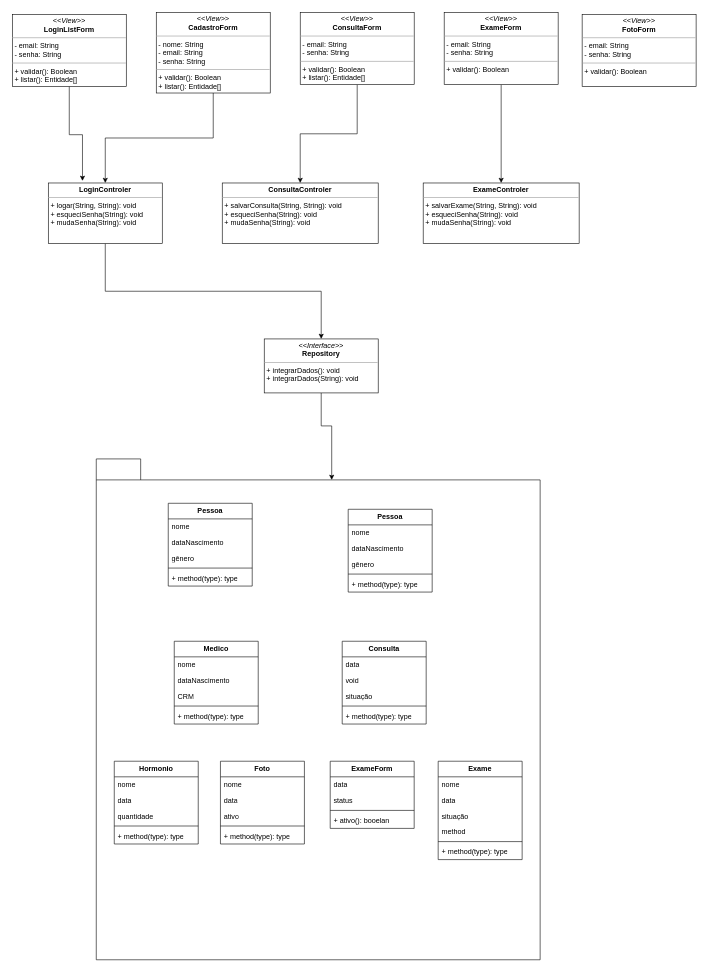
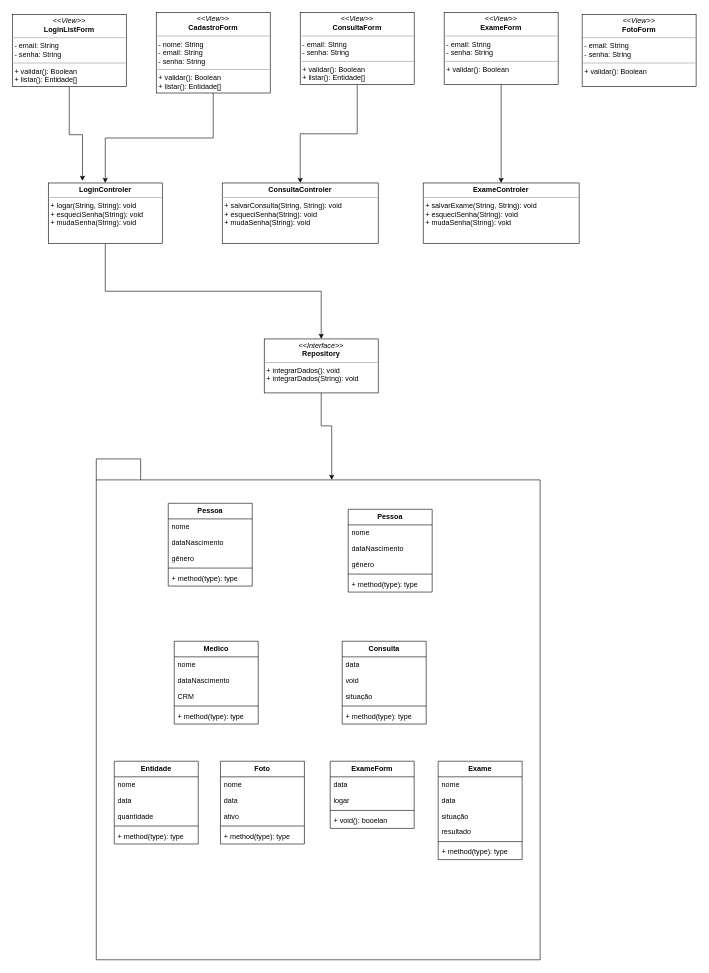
(156, 769) -> (156, 769)
(346, 801) -> (343, 801)
(366, 821) -> (363, 821)
(454, 832) -> (459, 832)
